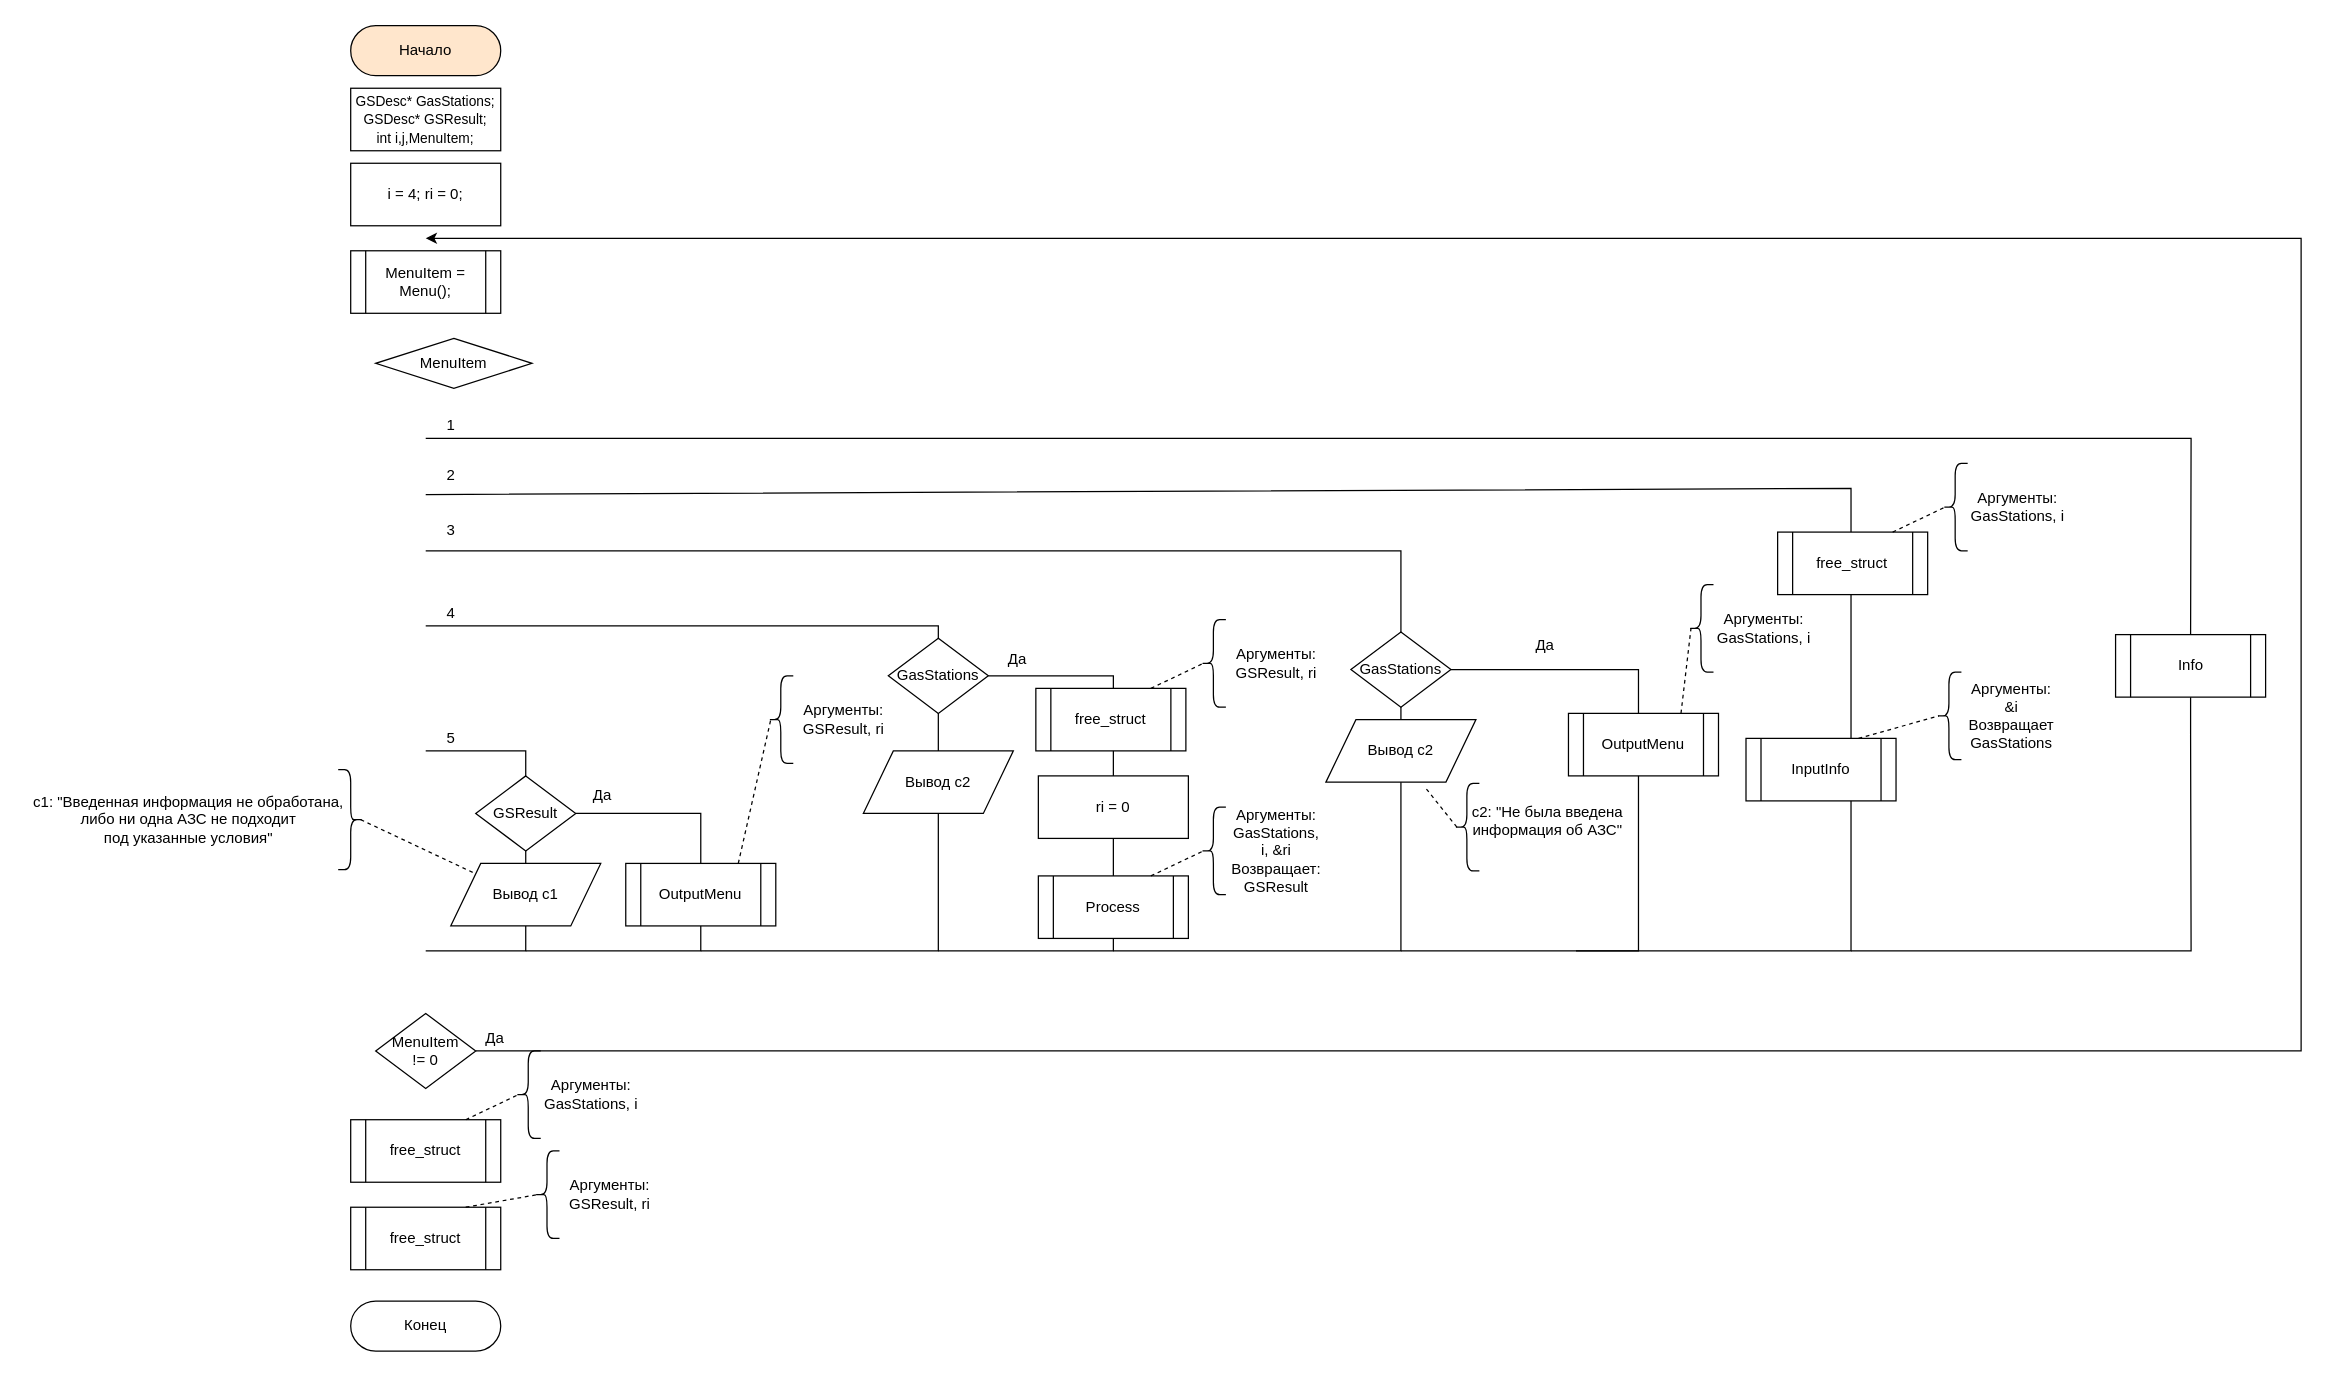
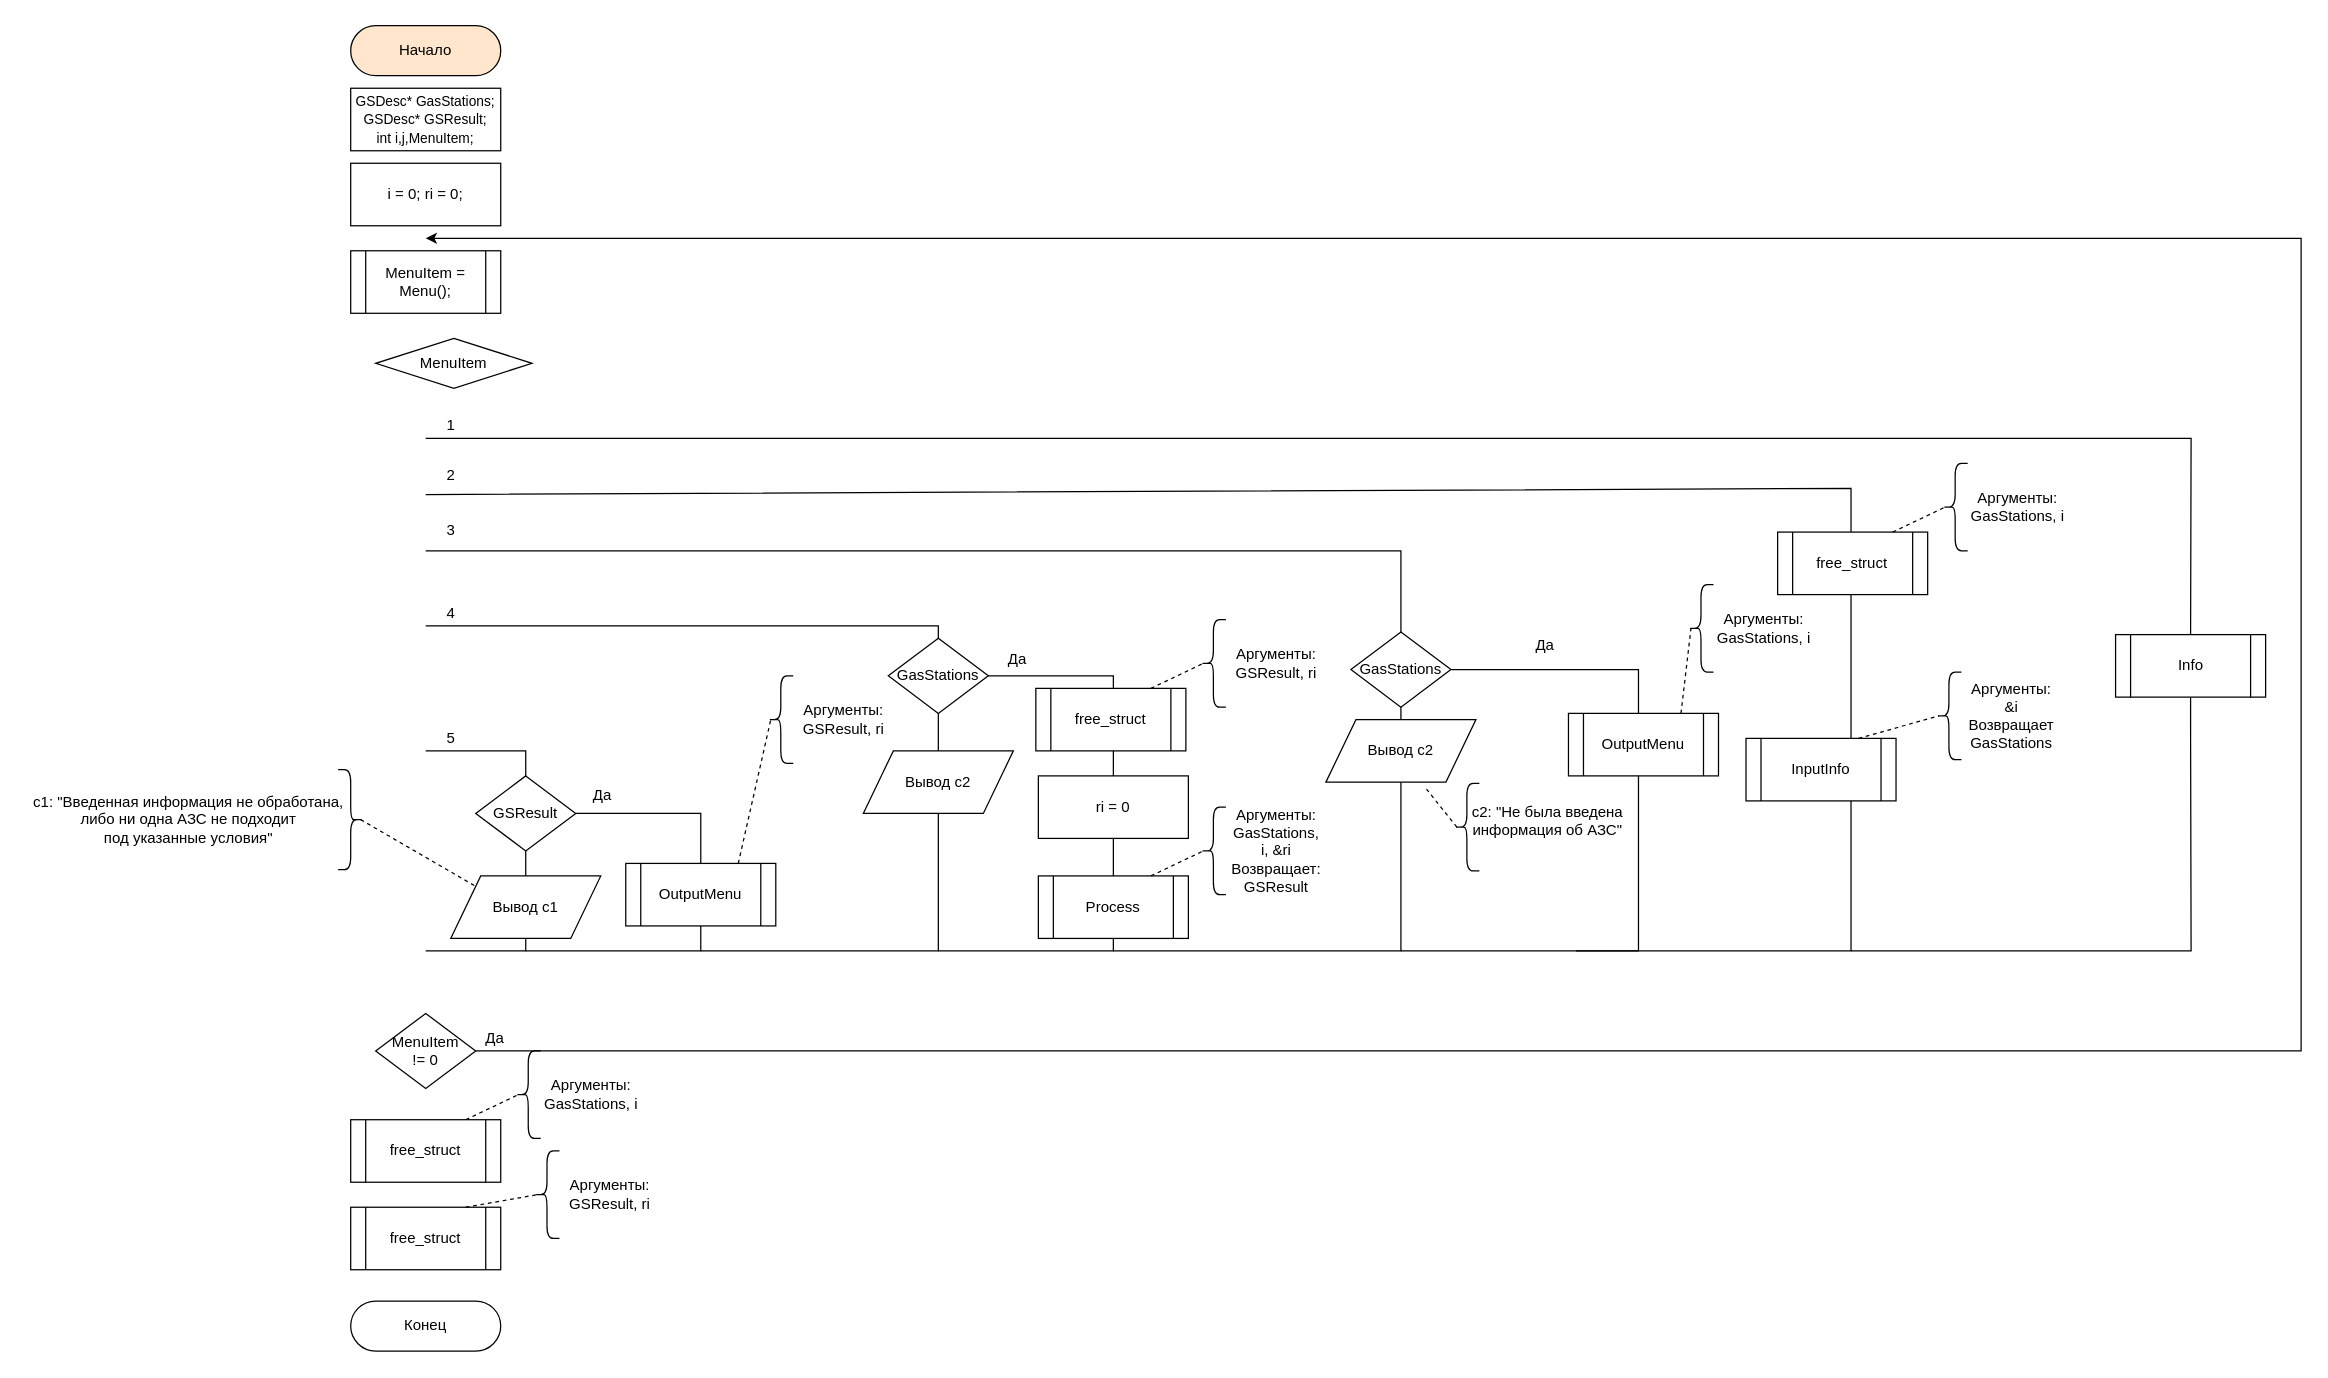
(426, 194) -> (426, 194)
(526, 894) -> (526, 907)
